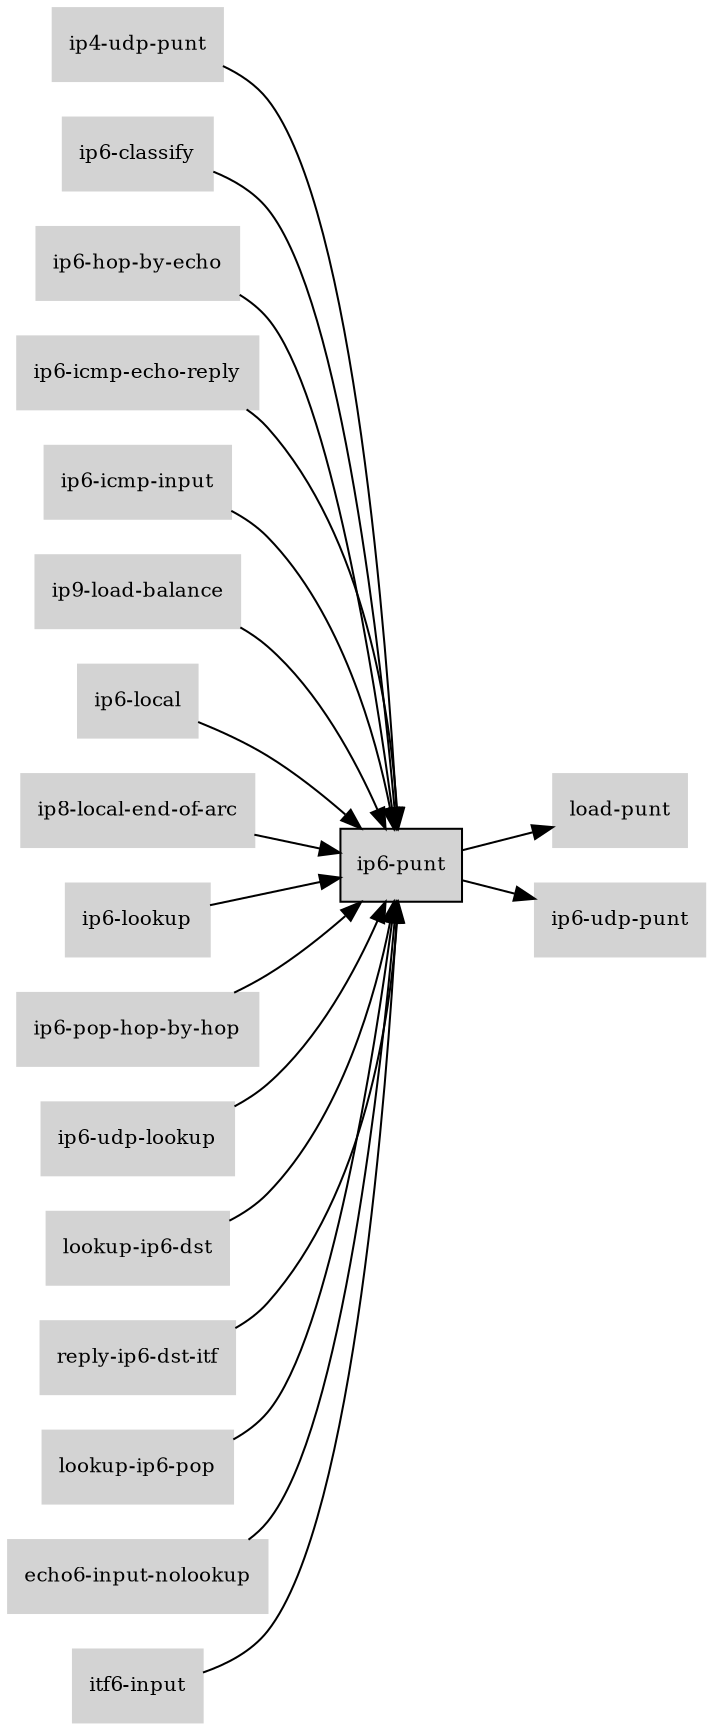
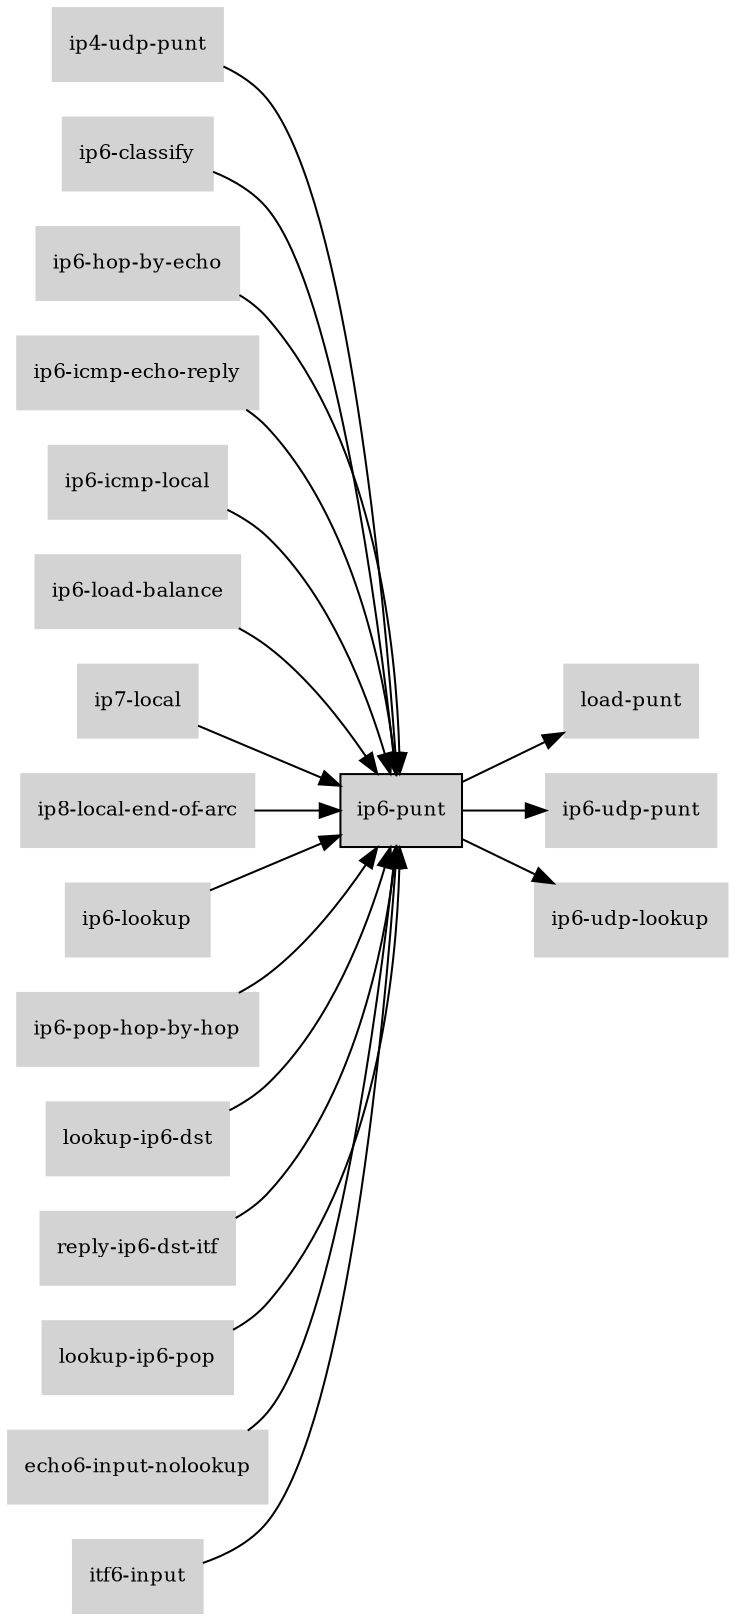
(138, 482) -> (138, 482)
(138, 592) -> (138, 592)
(138, 701) -> (138, 701)
(320, 1025) -> (499, 857)
